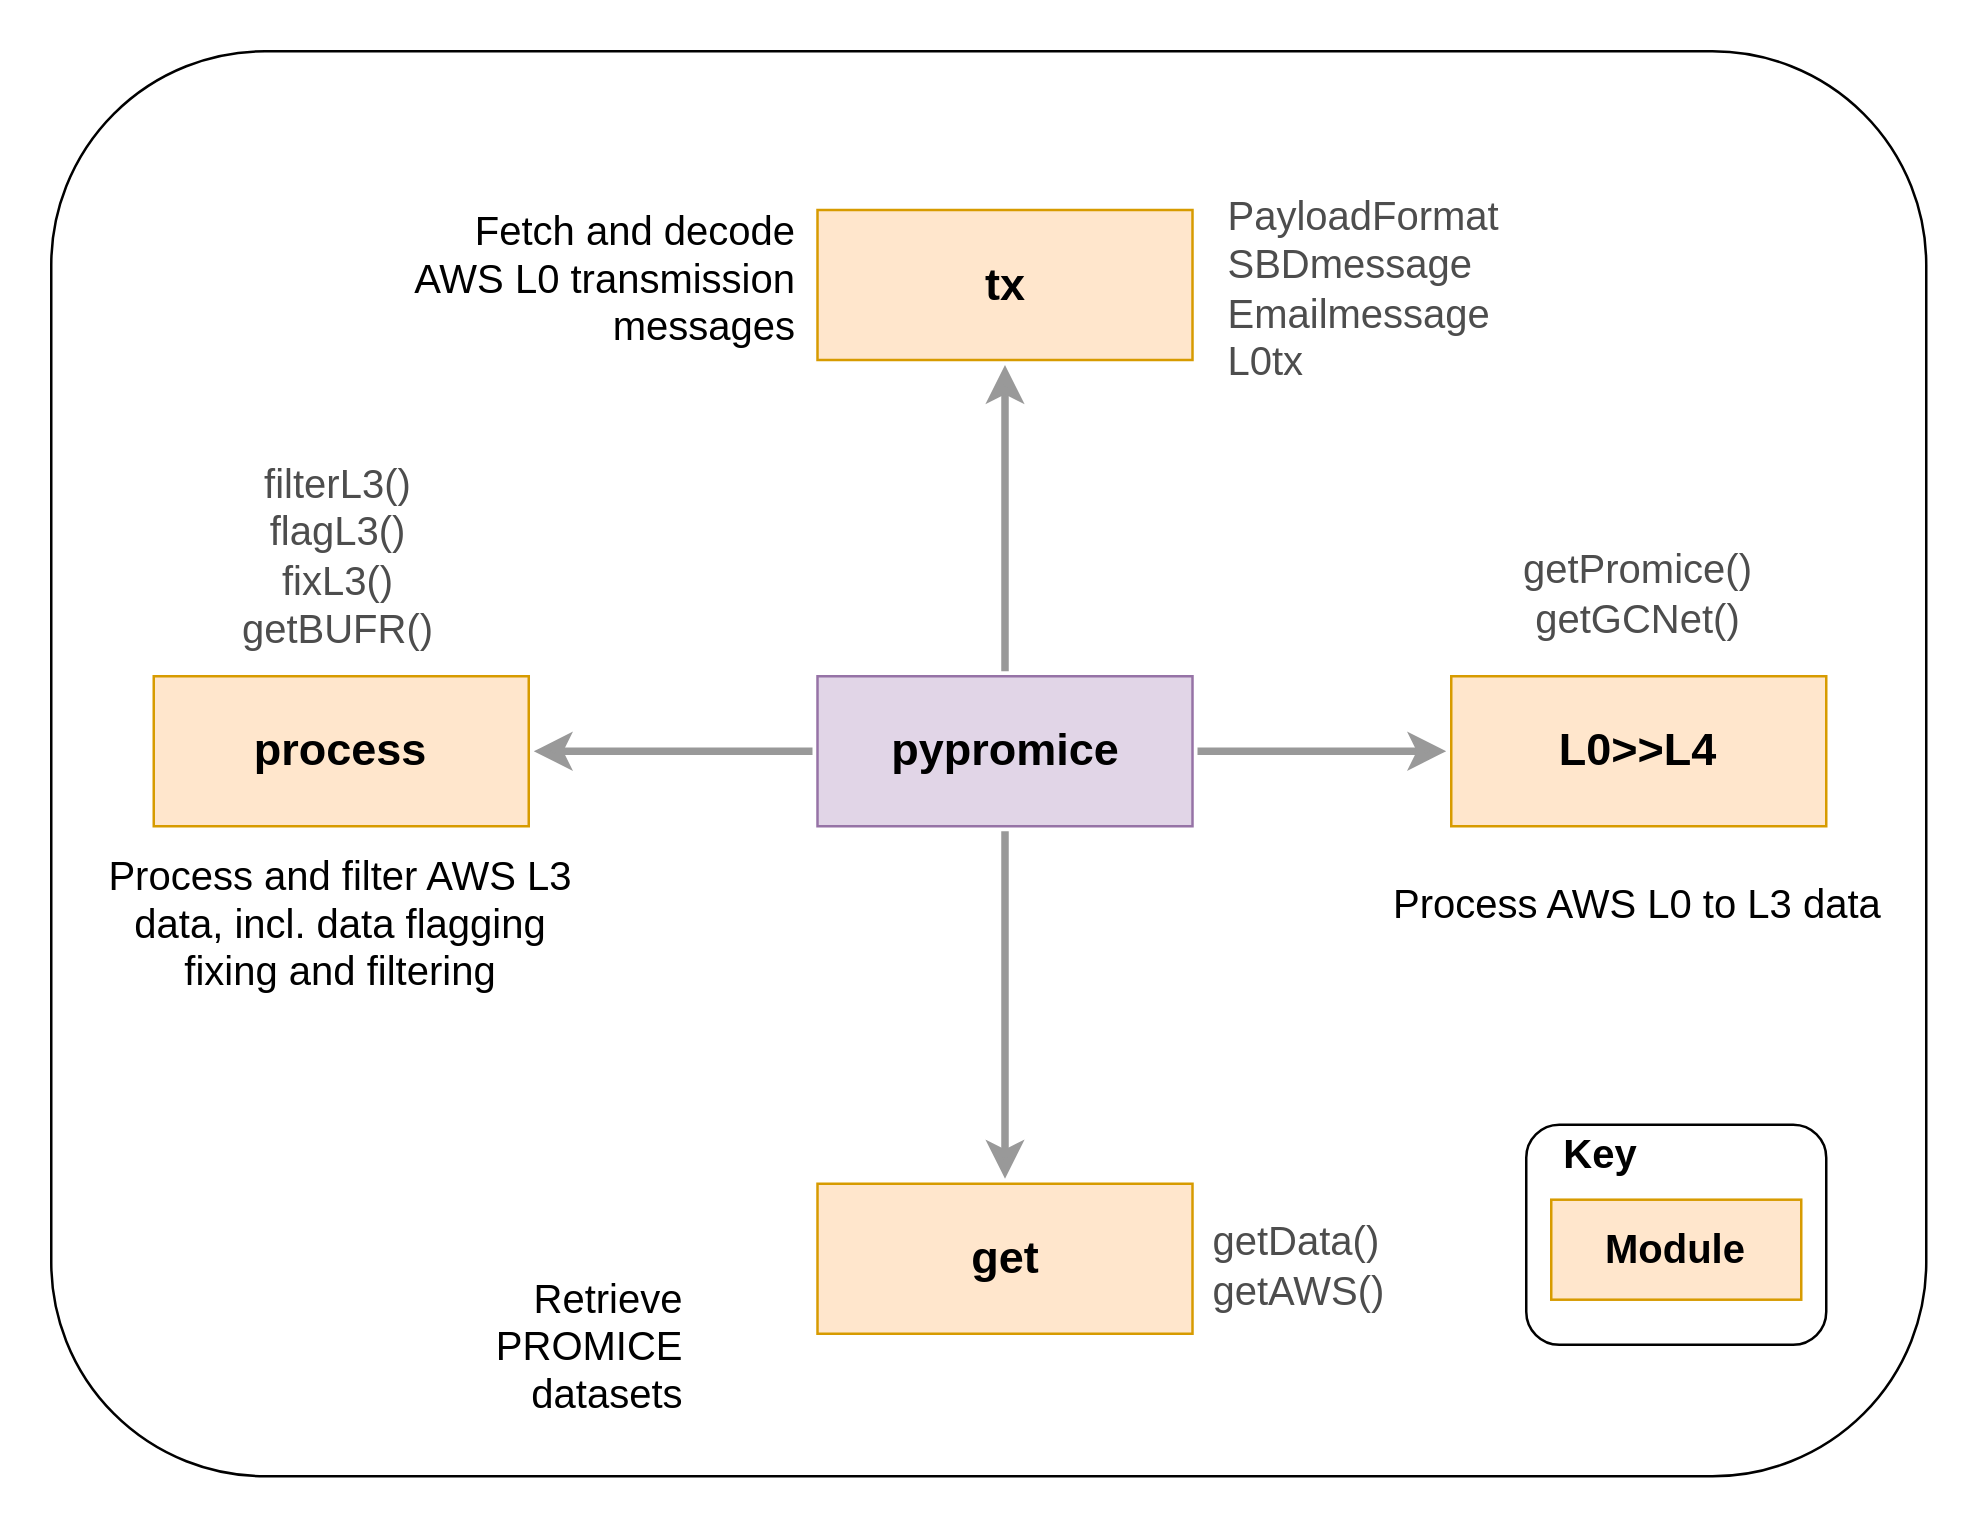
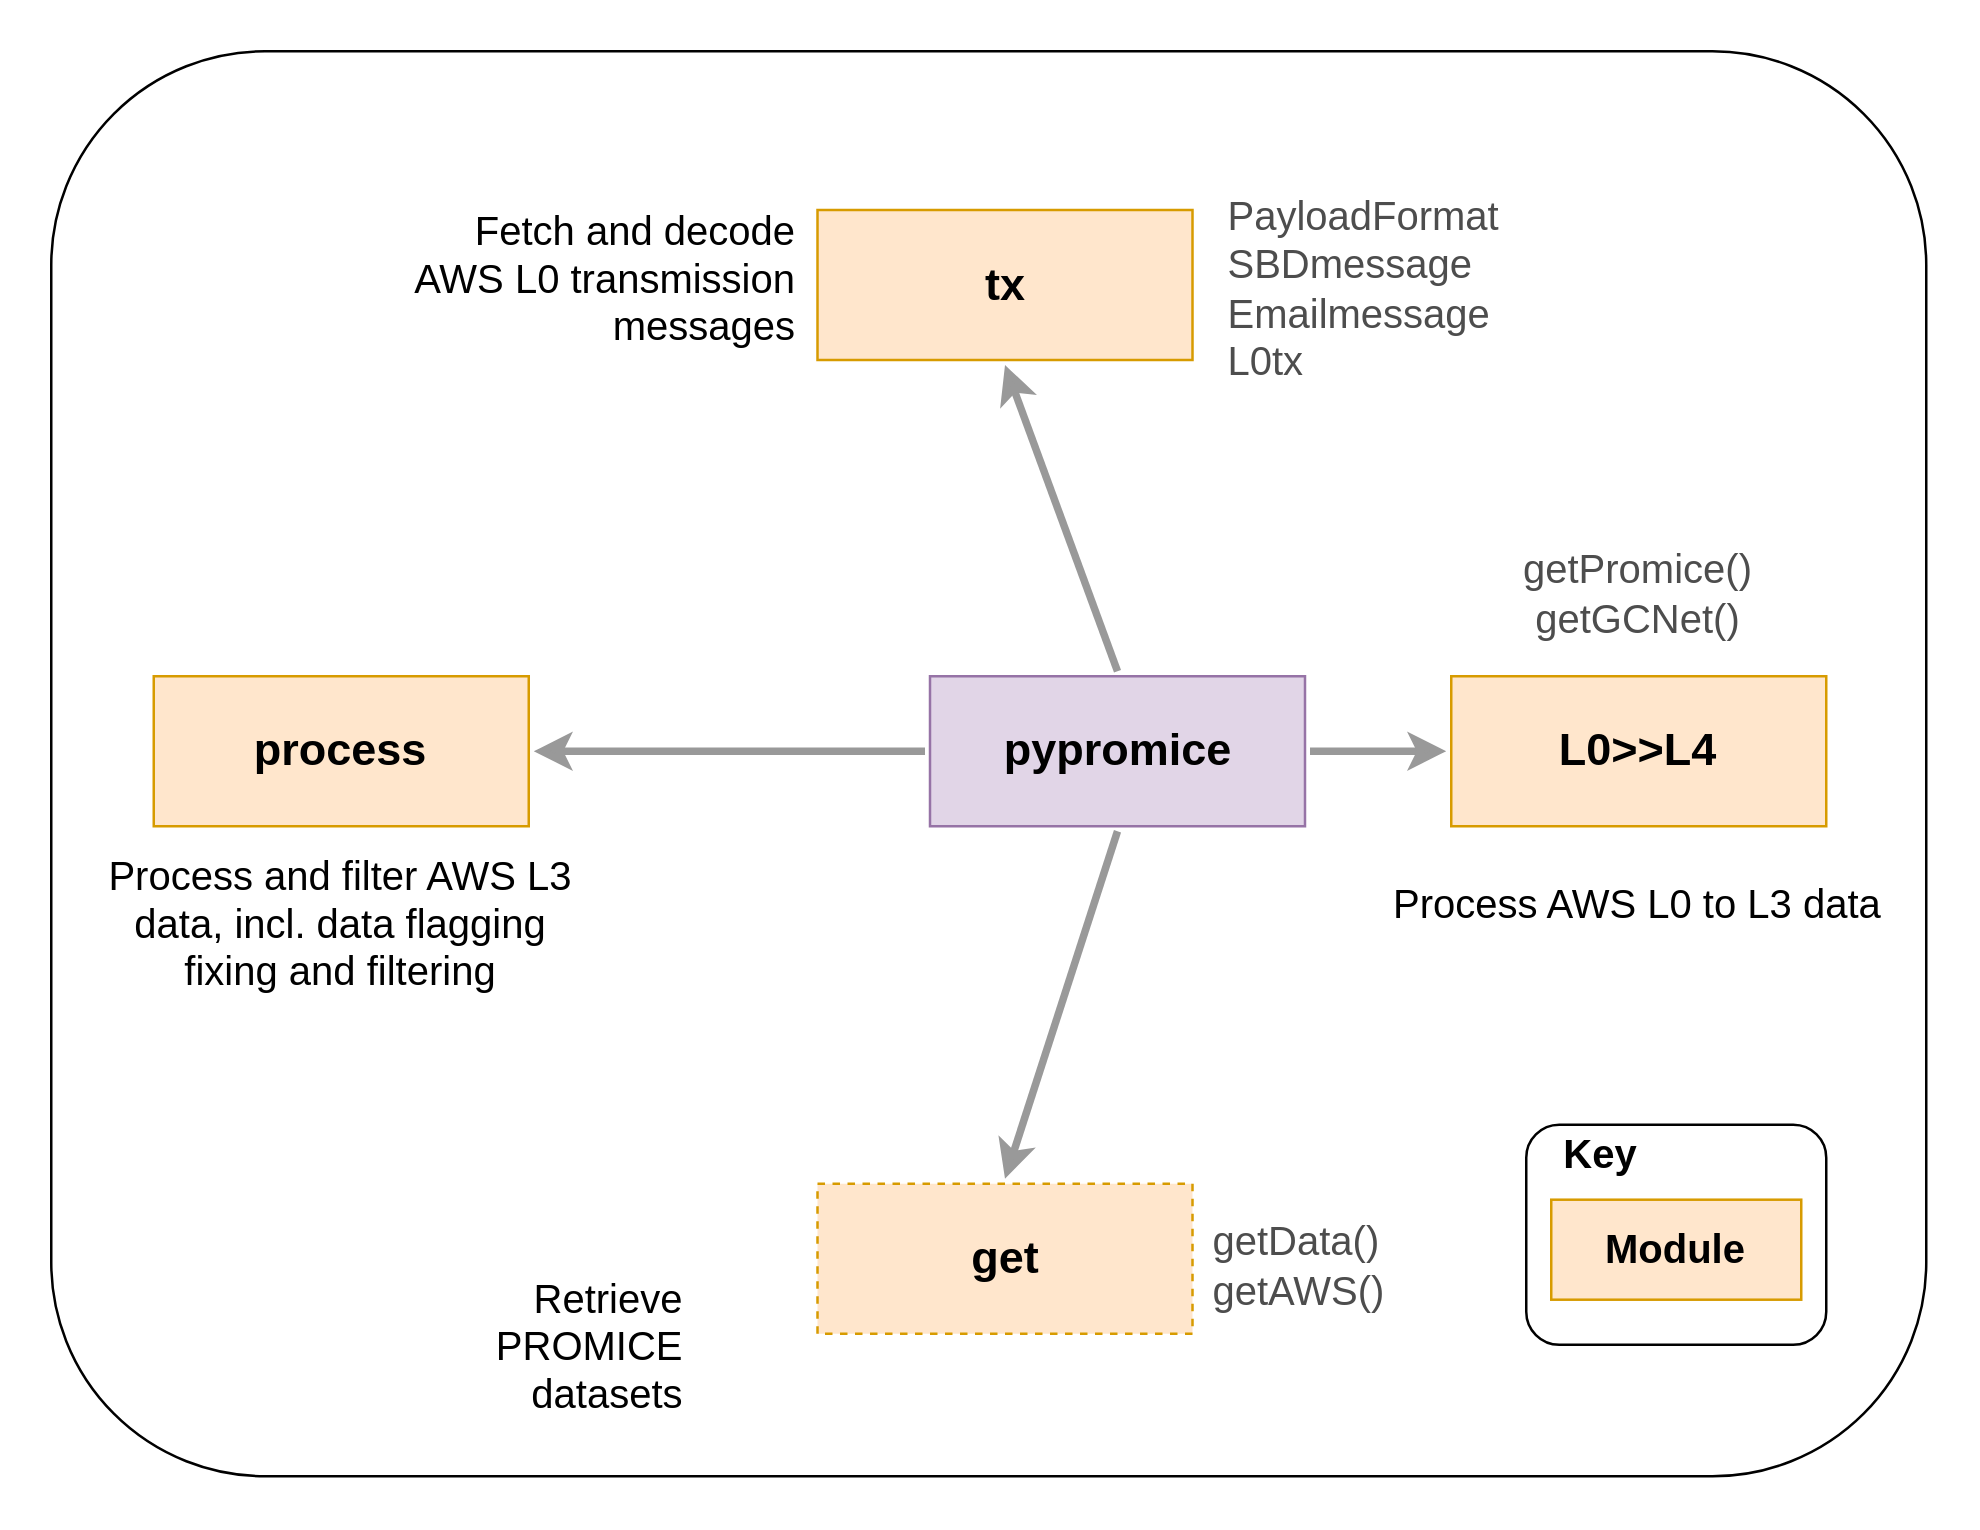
(339, 556) -> none
(1005, 751) -> (1118, 751)
(1005, 1259) -> (1005, 1259)
